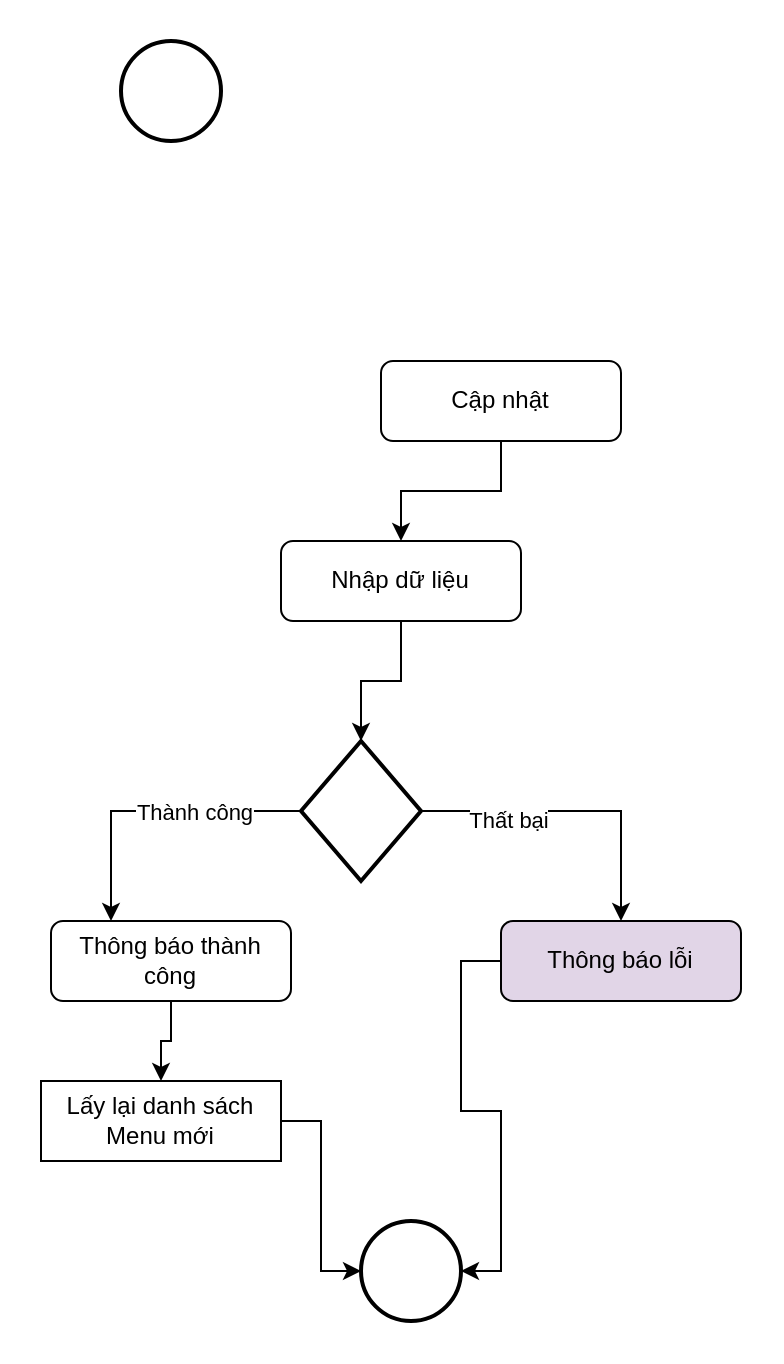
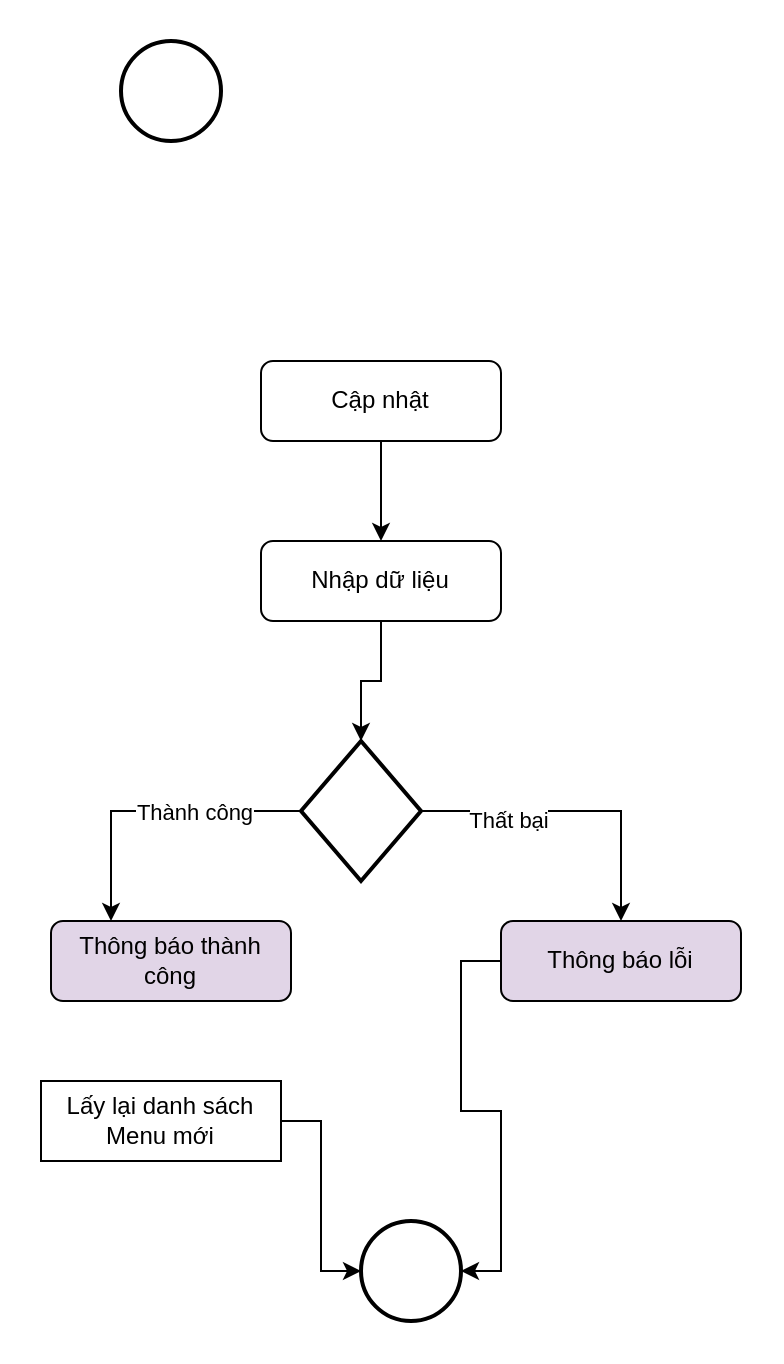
(501, 401) -> (381, 401)
(401, 581) -> (381, 581)
(171, 961) -> (171, 961)
(171, 1039) -> none
